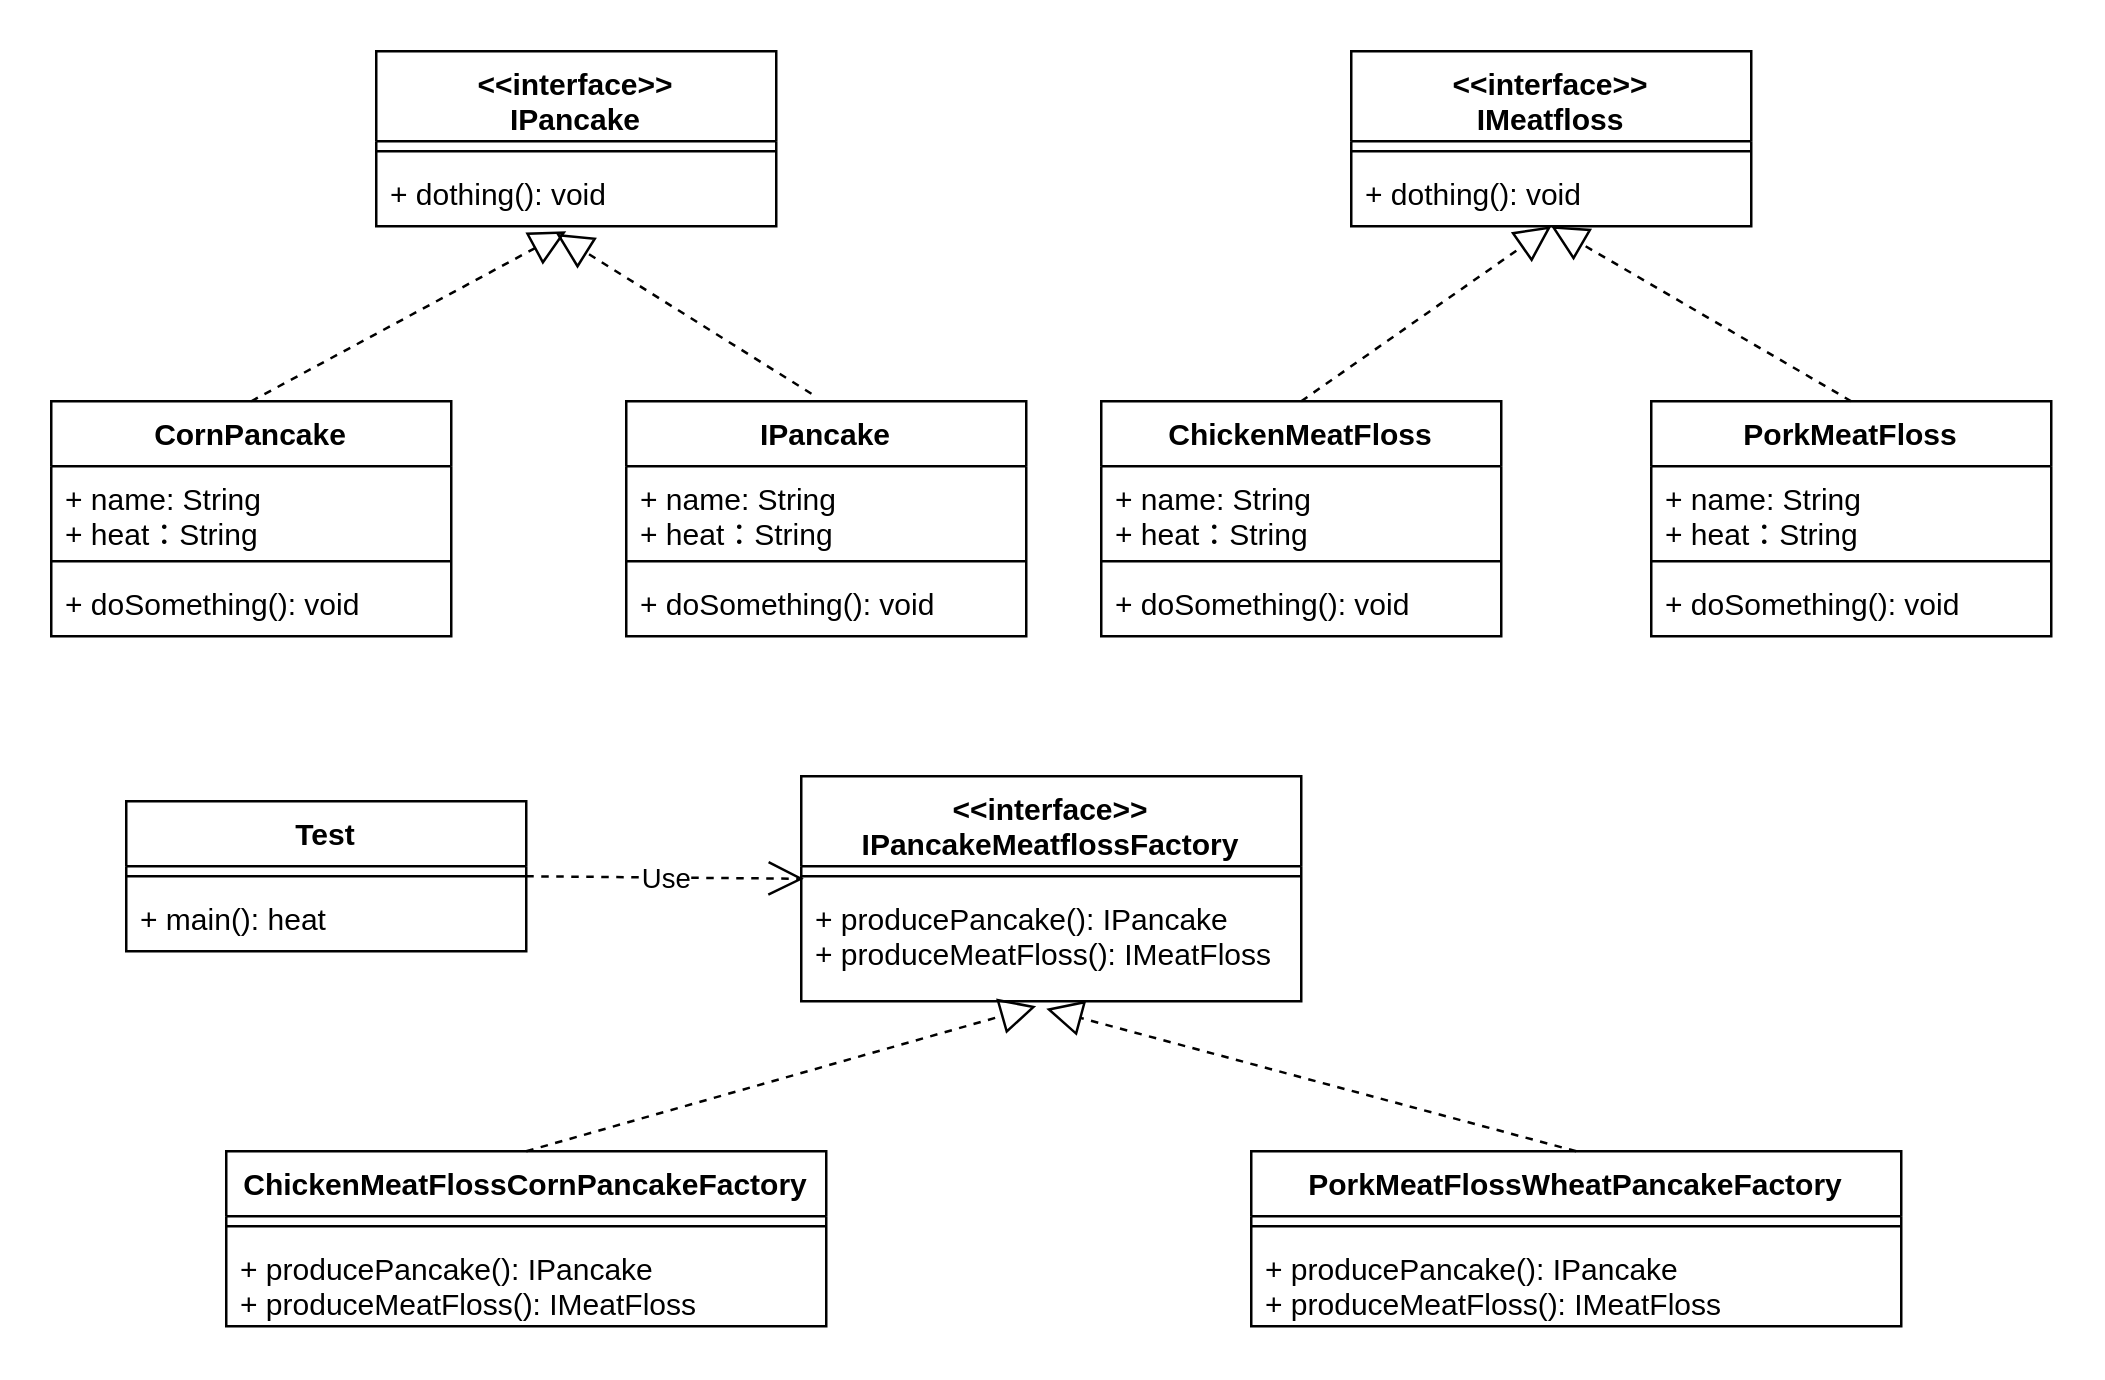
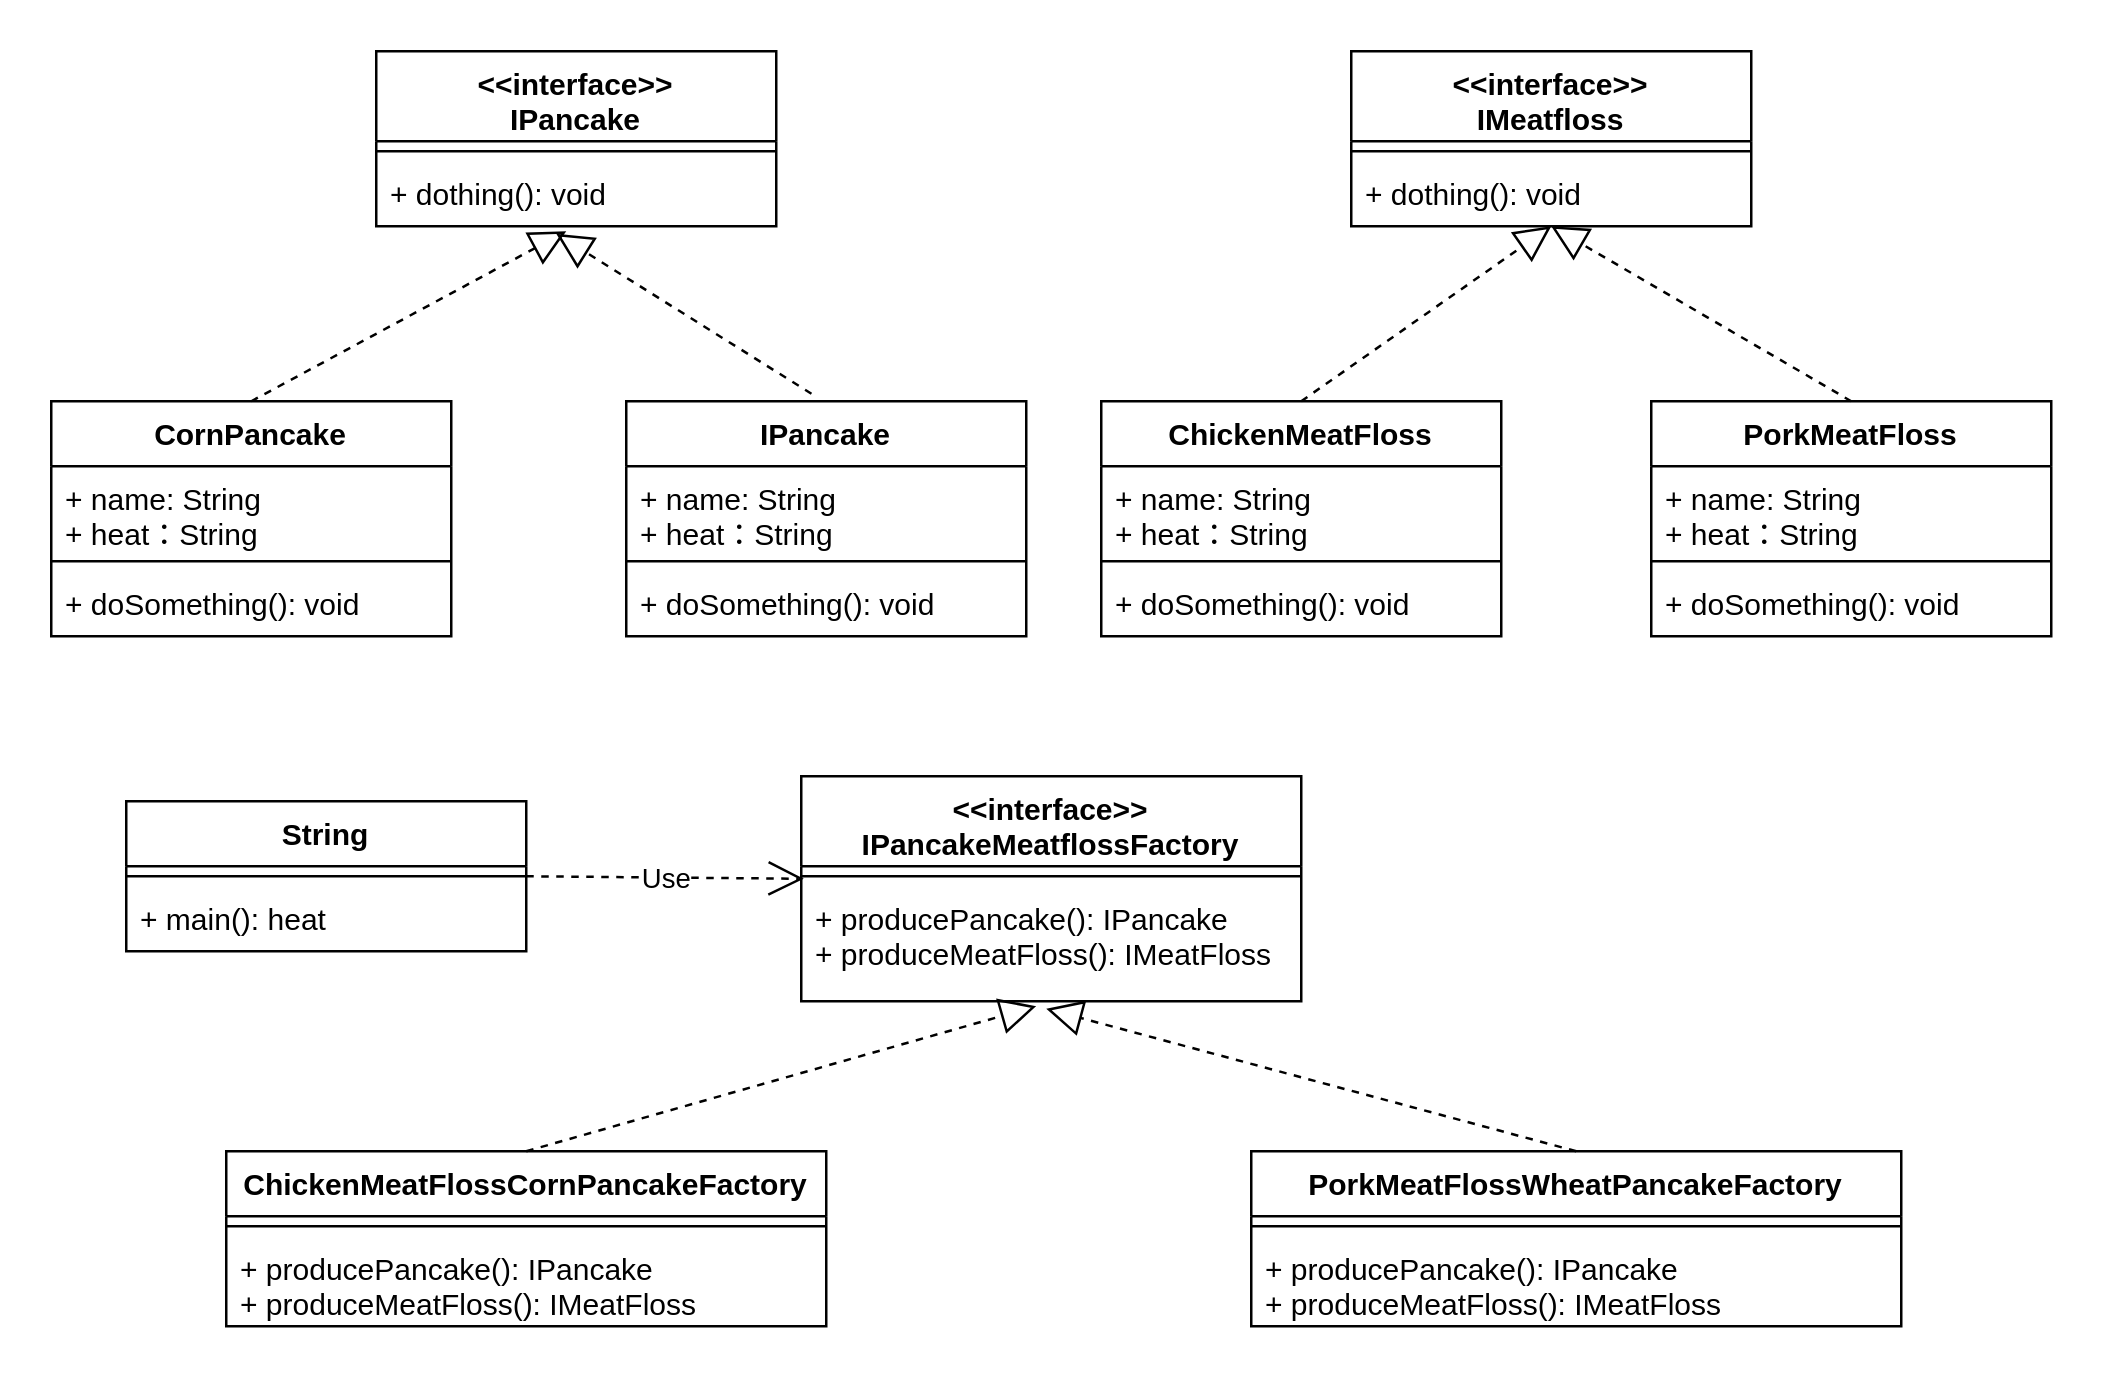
(325, 835) -> (325, 835)
